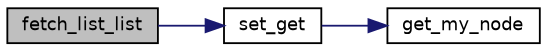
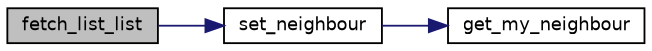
(273, 26) -> (303, 26)
(464, 26) -> (546, 26)
